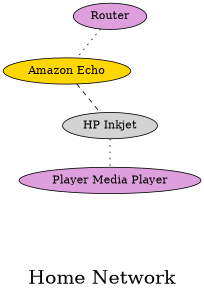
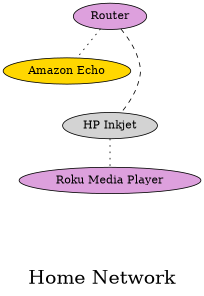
(89, 98) -> (140, 71)
(110, 180) -> (110, 180)
